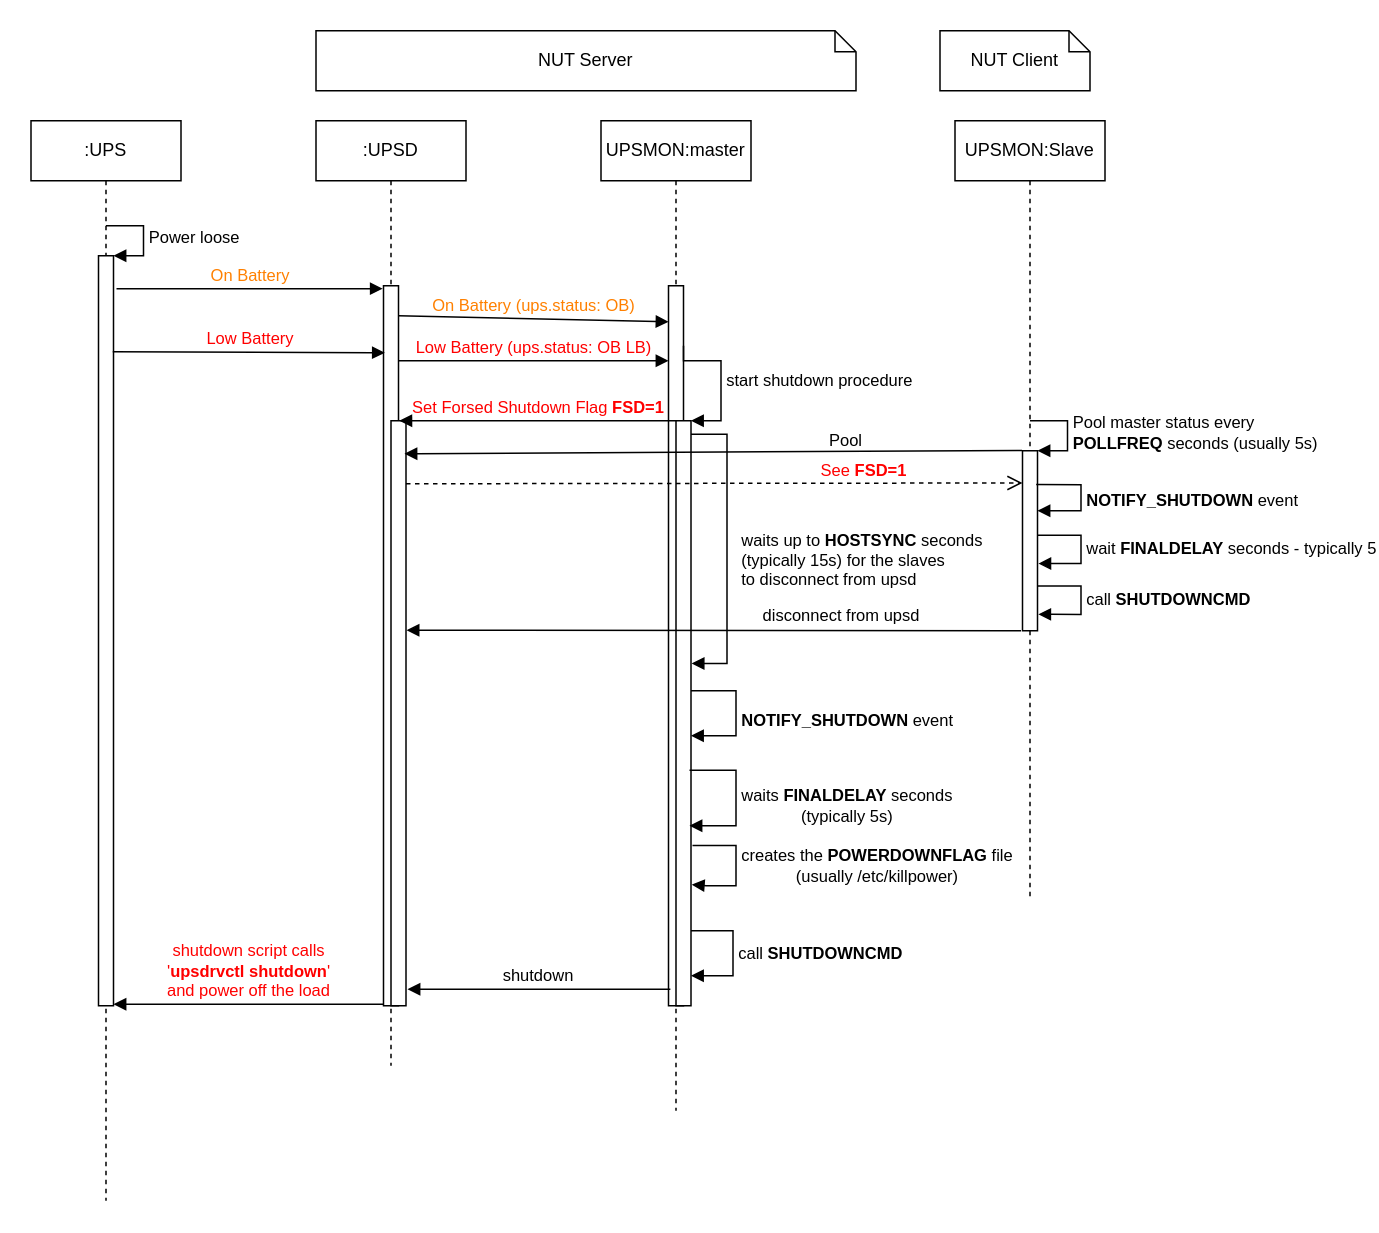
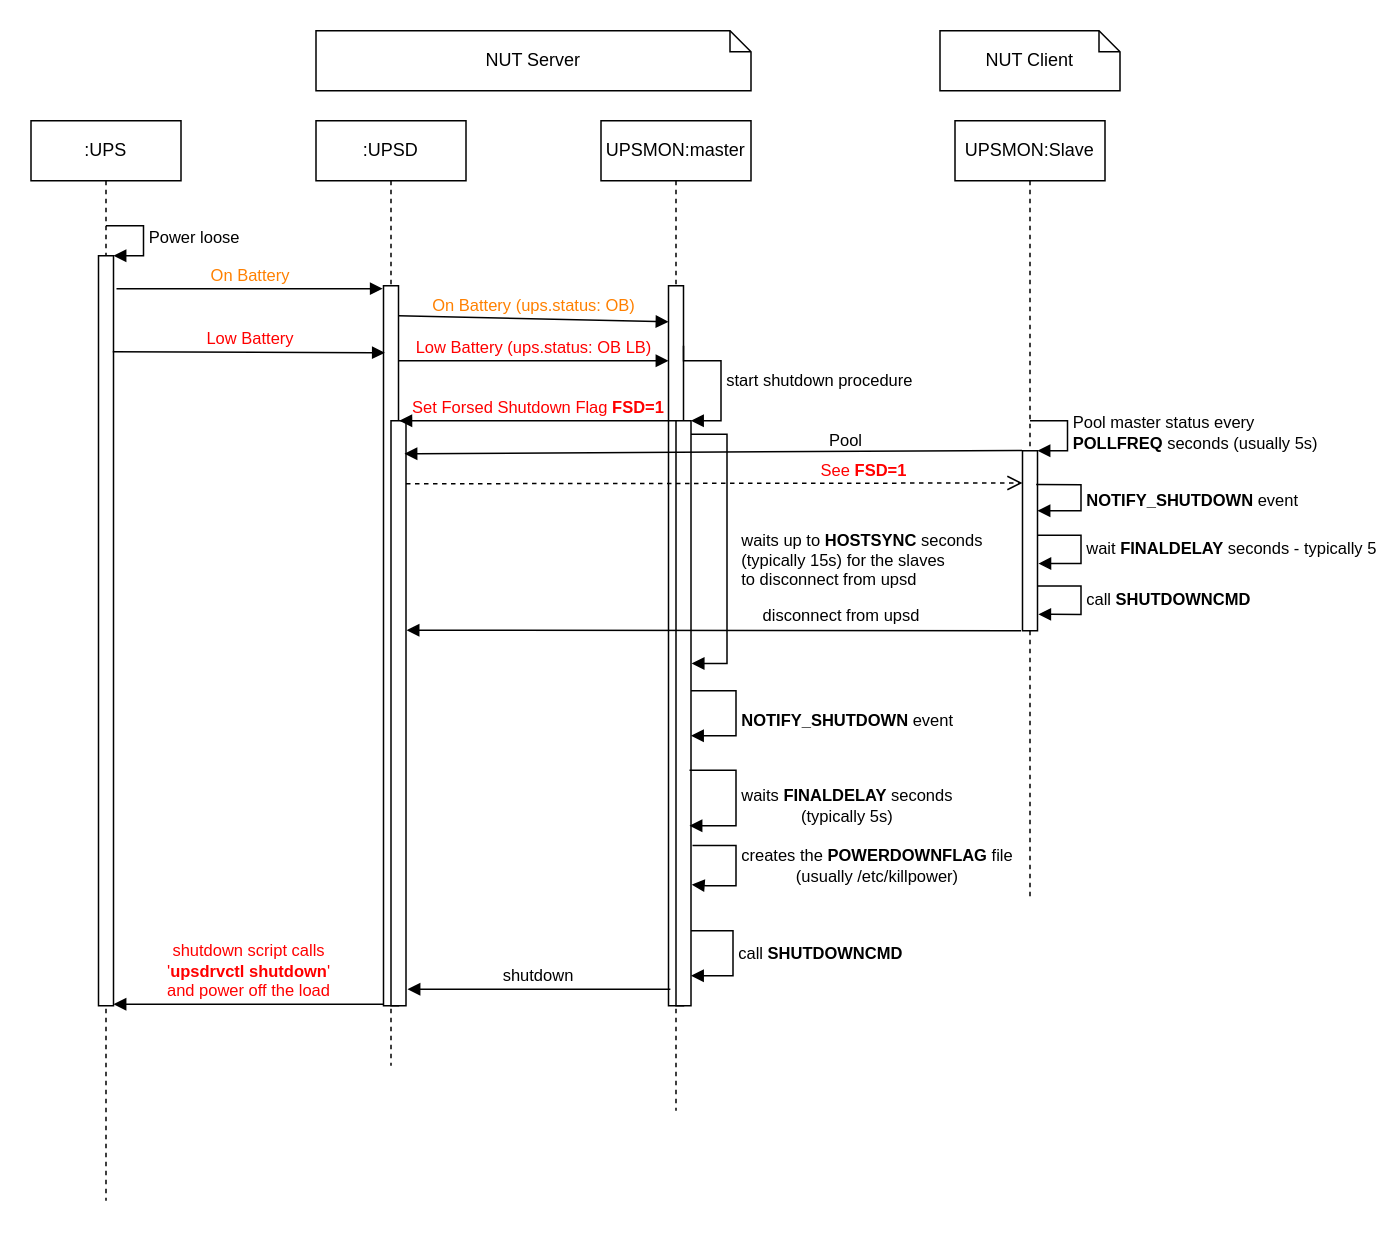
(586, 61) -> (533, 61)
(1015, 61) -> (1030, 61)
